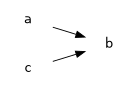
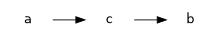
(64, 31) -> (64, 20)
